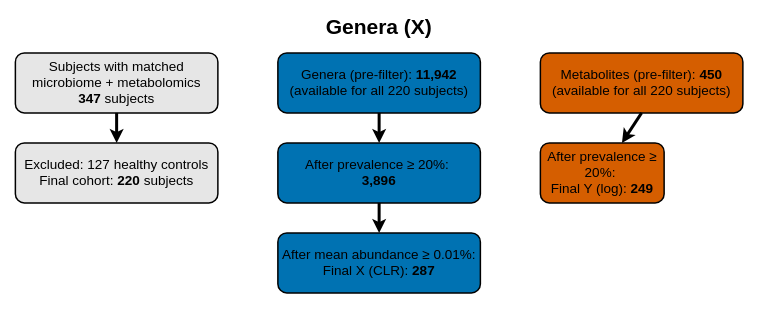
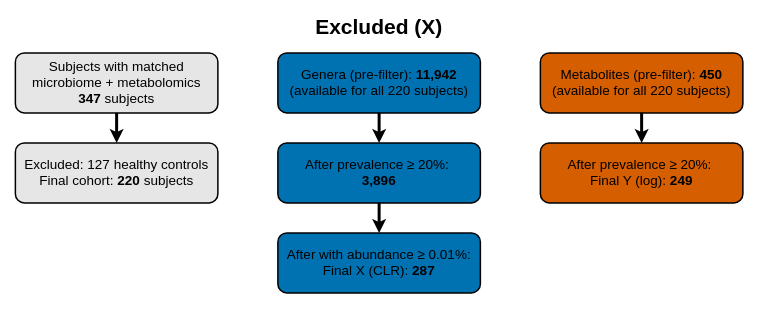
(379, 27) -> (379, 27)
(602, 173) -> (642, 173)
(379, 263) -> (379, 263)
